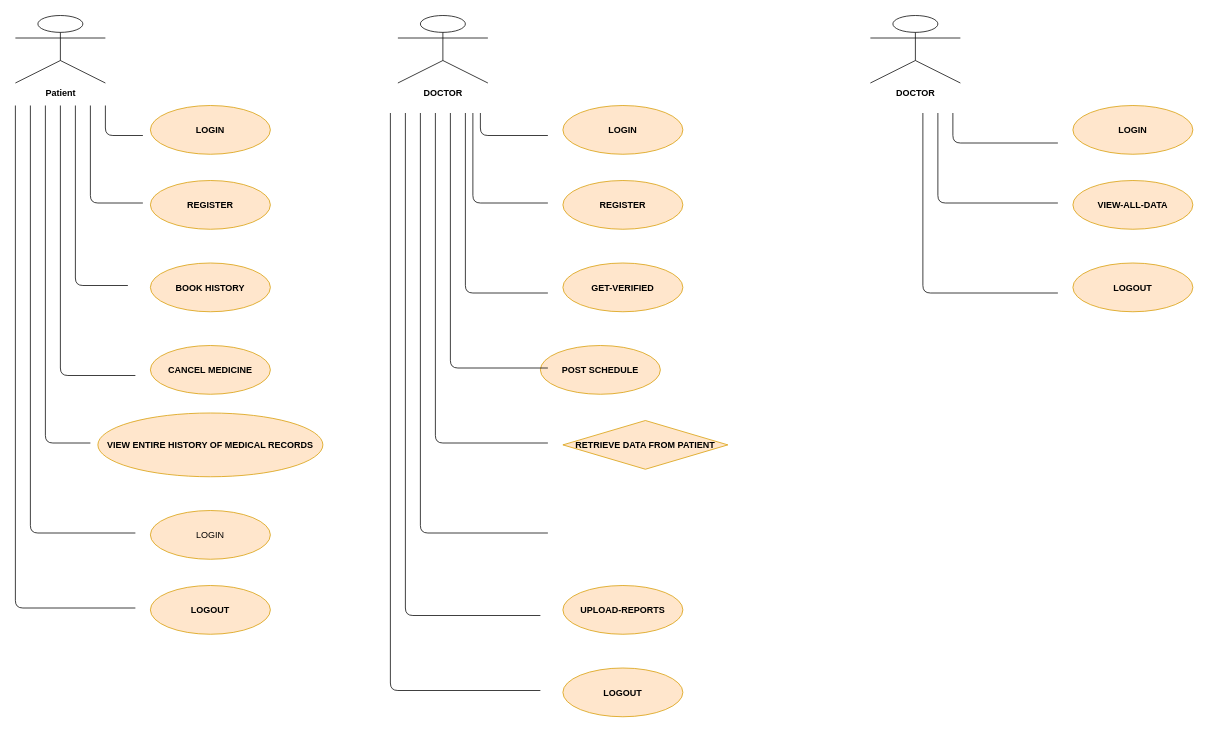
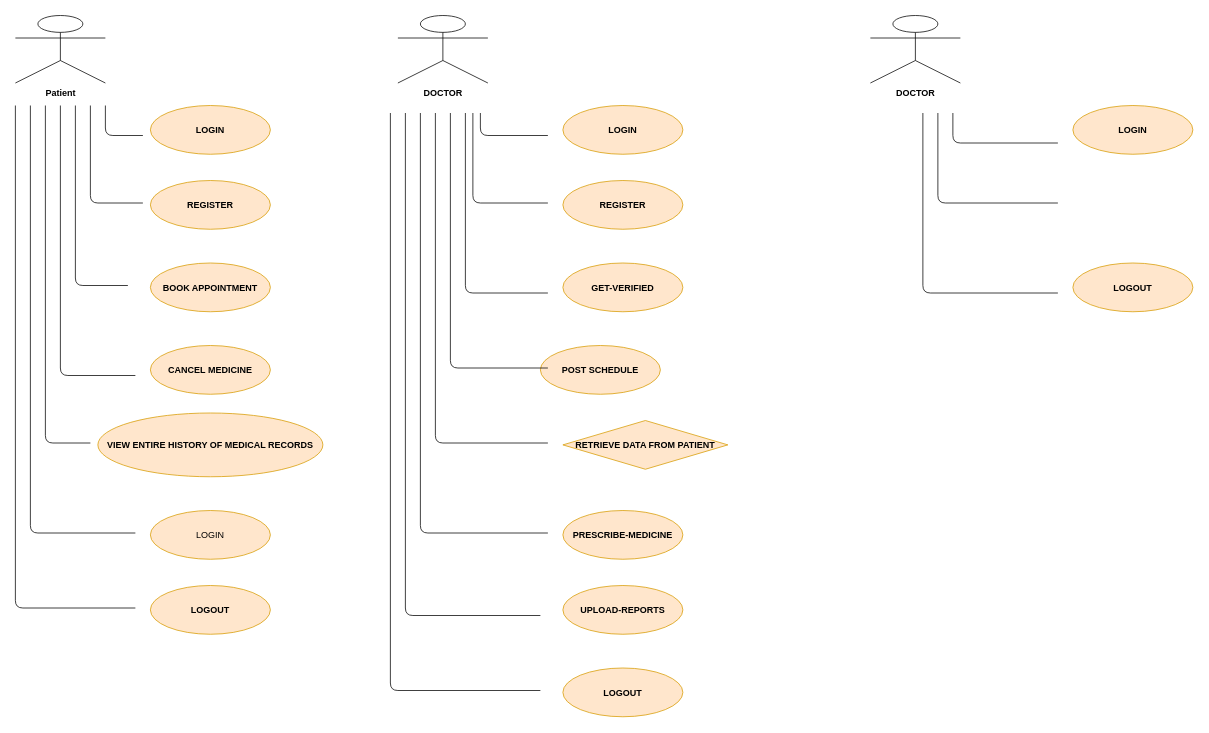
(1133, 205) -> none
(210, 288) -> (210, 288)
none -> (623, 535)
